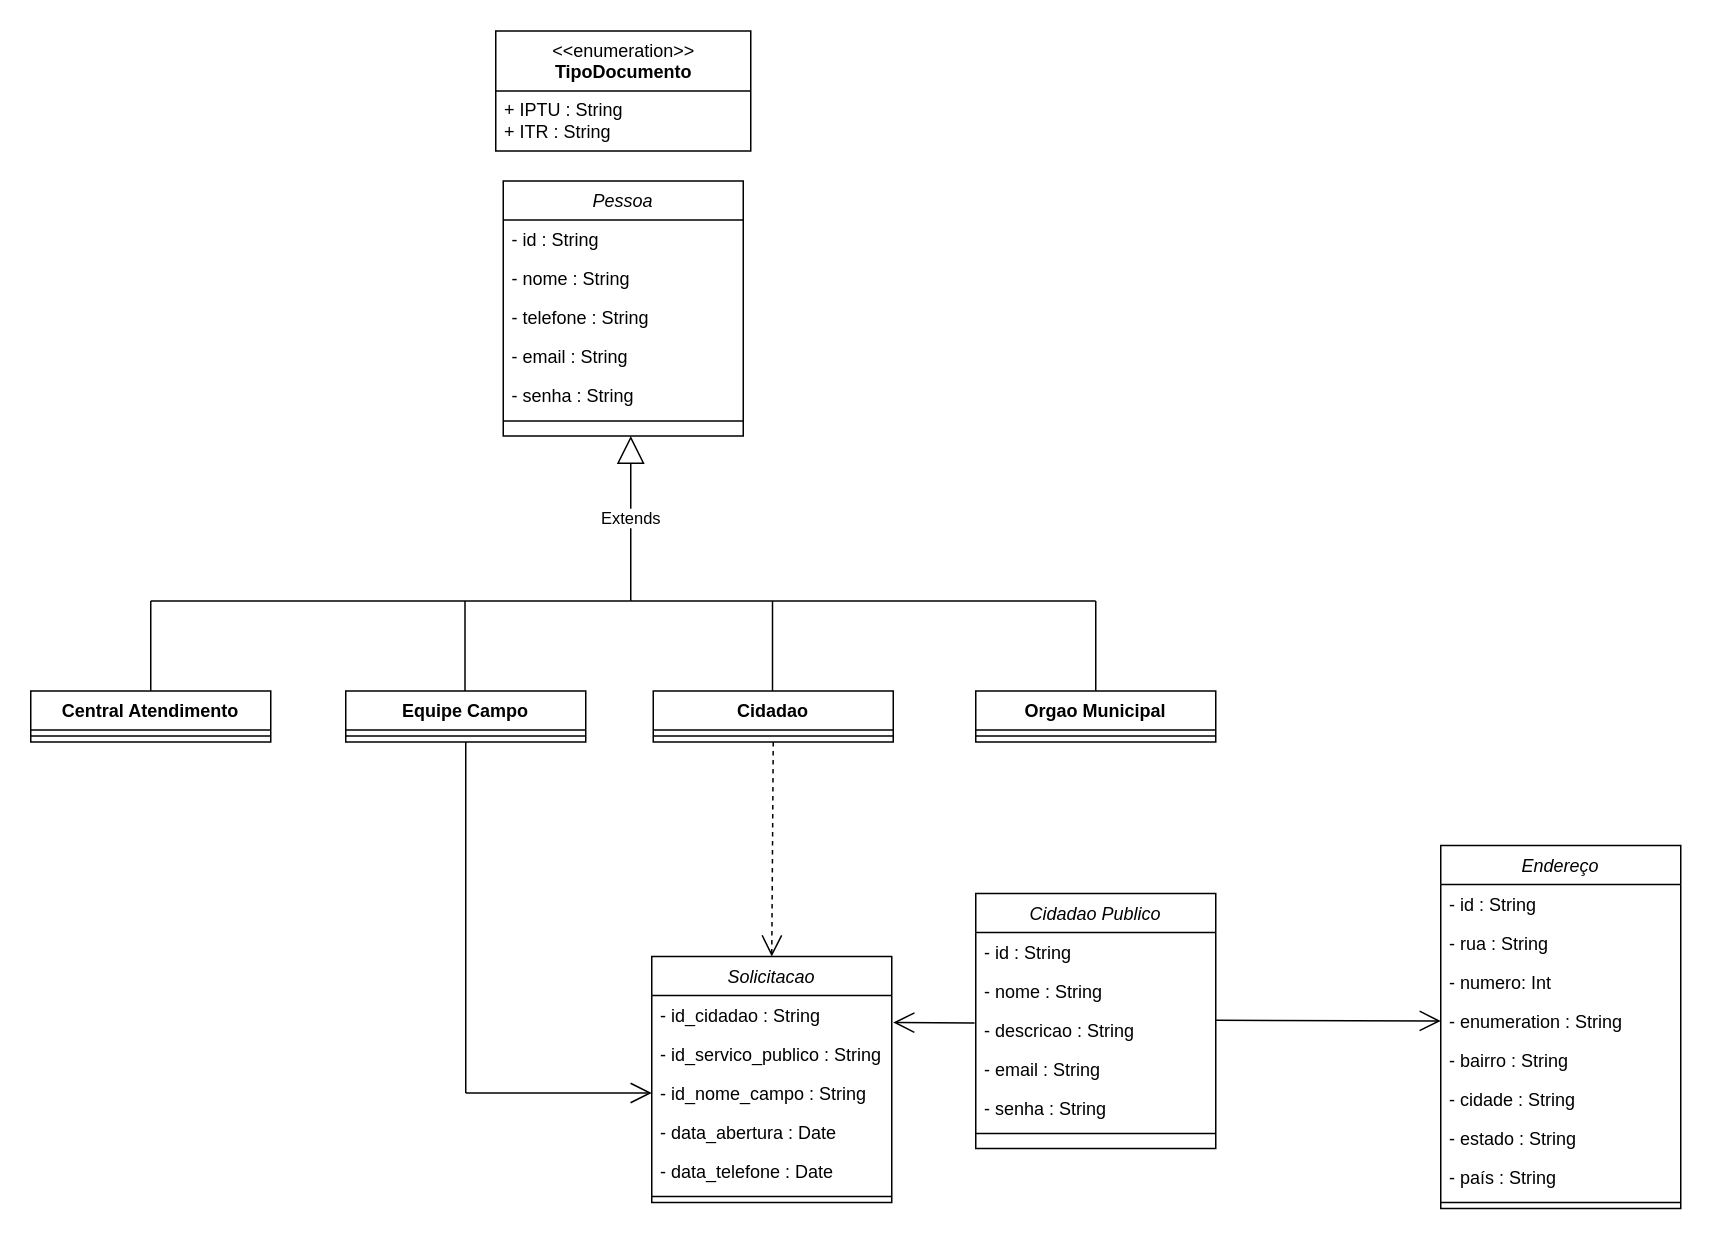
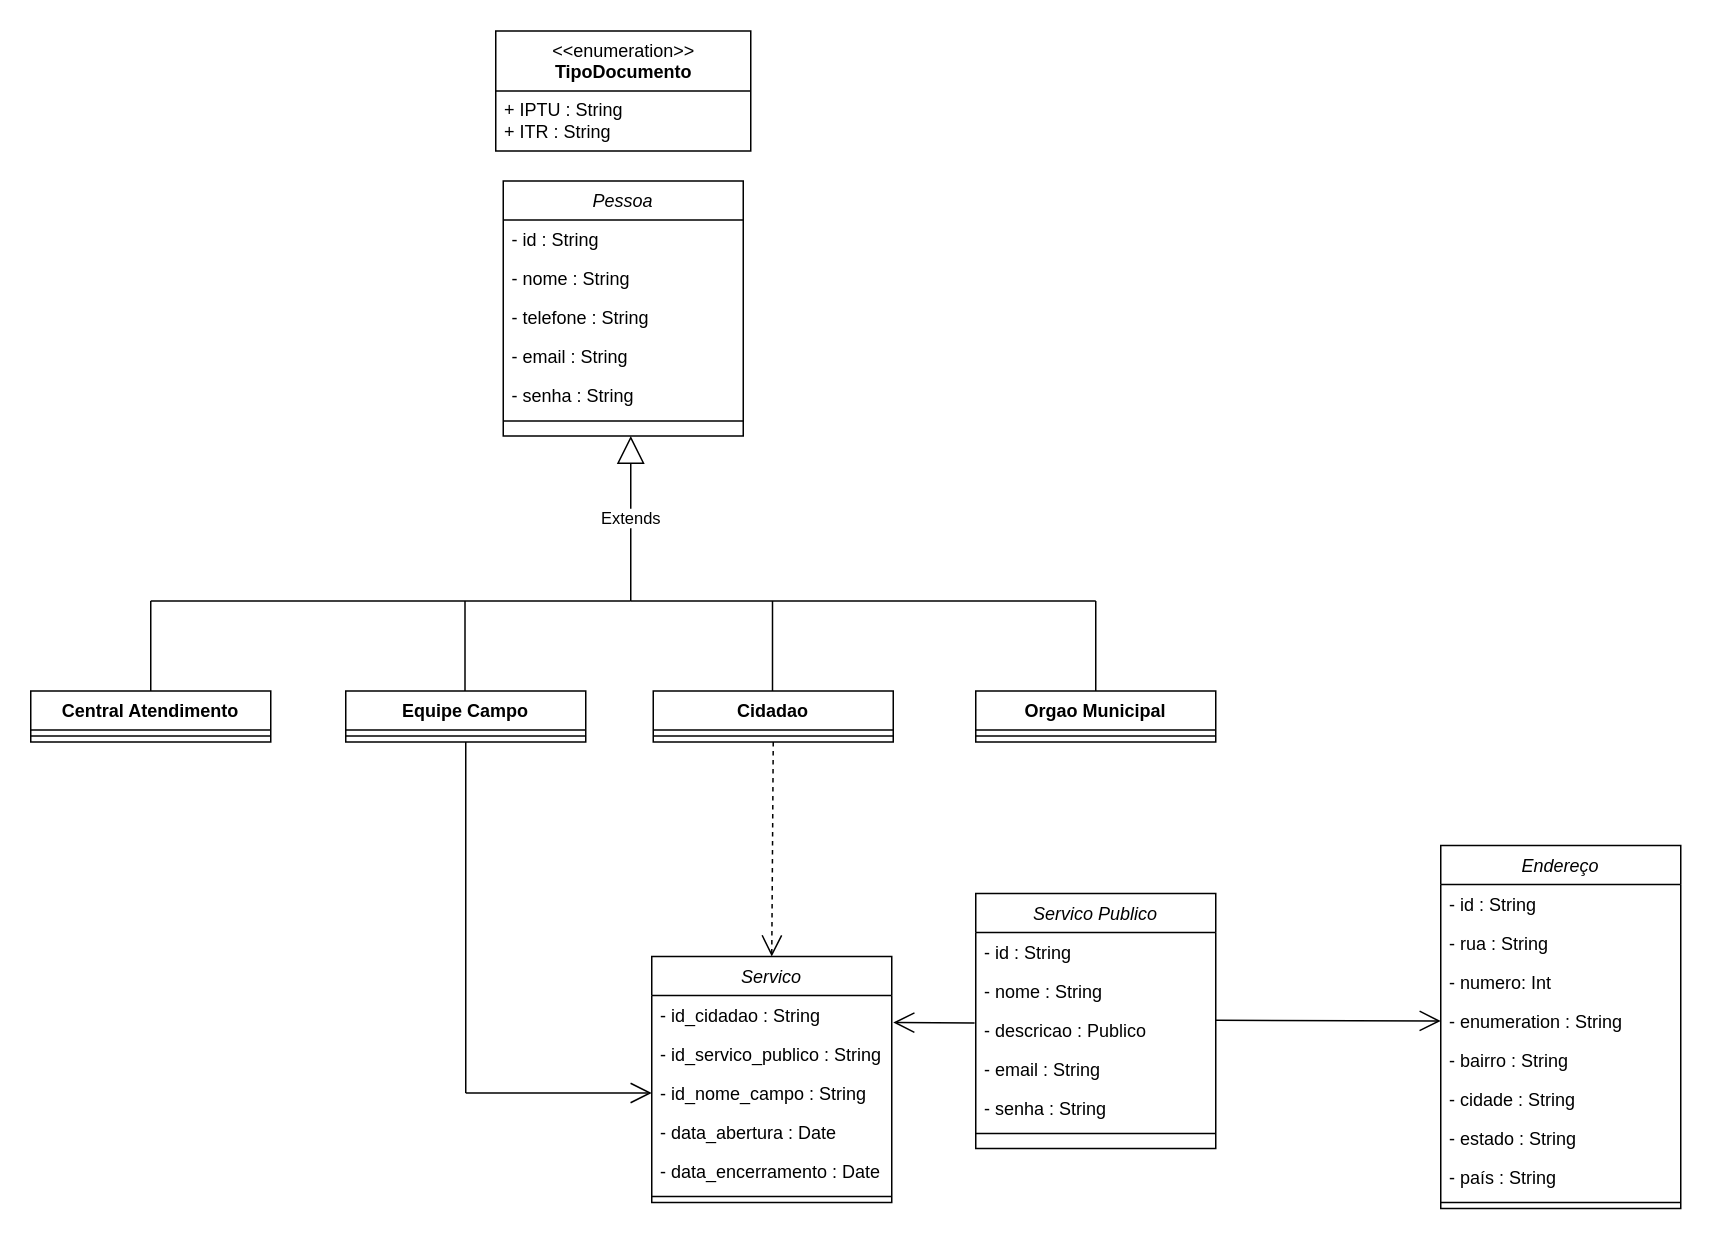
(1095, 914) -> (1095, 914)
(771, 977) -> (771, 977)
(1071, 1031) -> (1073, 1031)
(759, 1172) -> (782, 1172)
